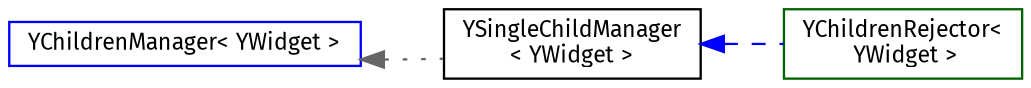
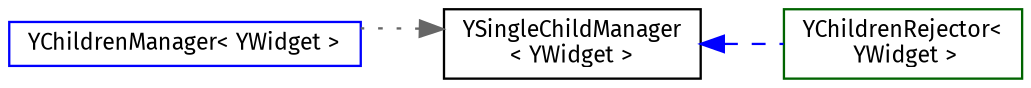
(414, 59) -> (390, 28)
